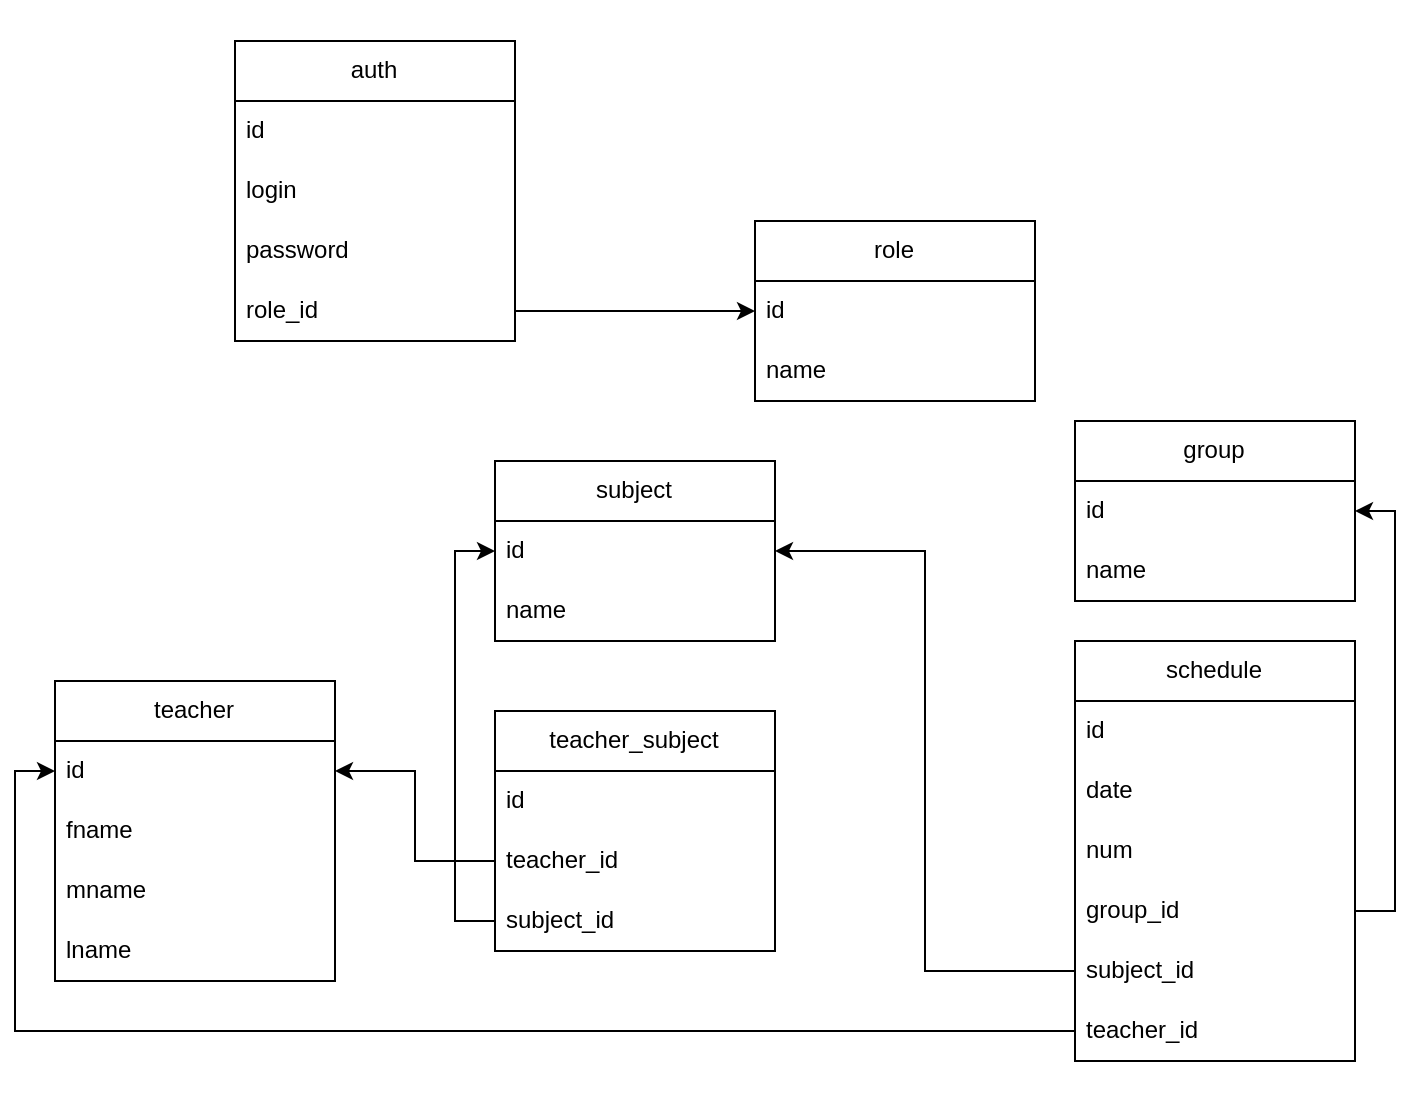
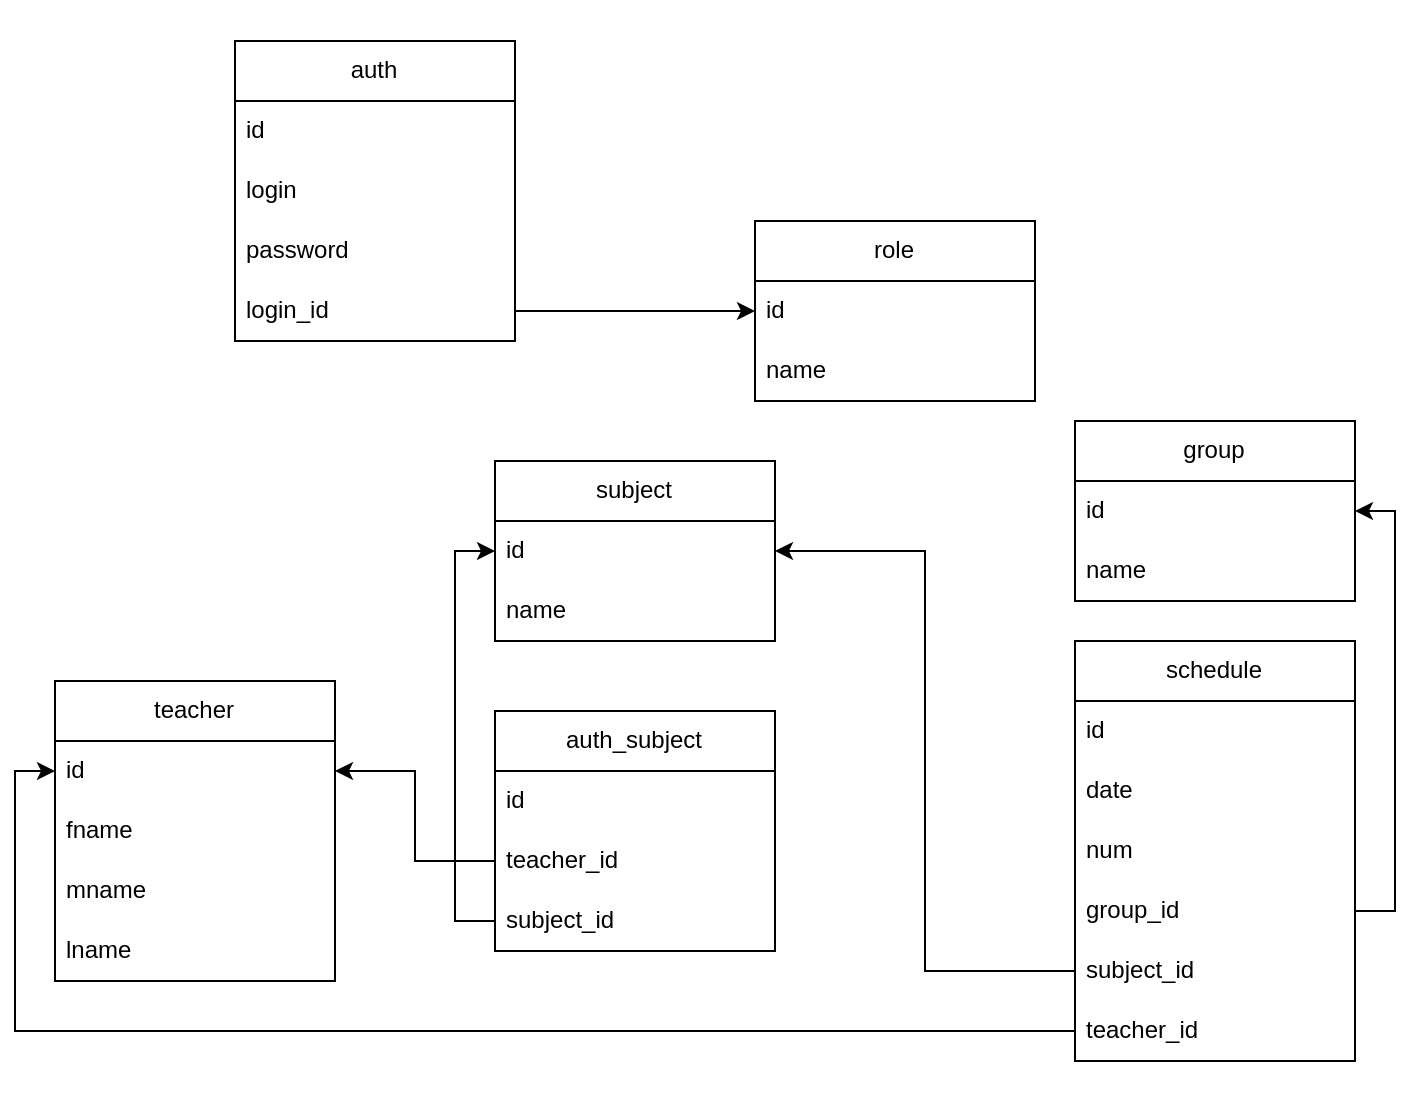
(288, 311) -> (291, 311)
(635, 741) -> (635, 741)
